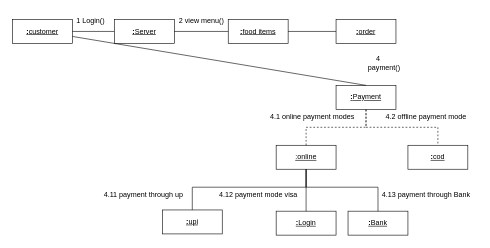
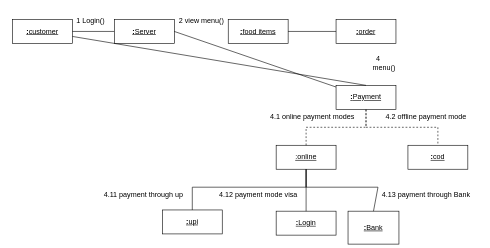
(201, 32) -> (232, 51)
(379, 63) -> (379, 63)
(378, 224) -> (374, 228)
